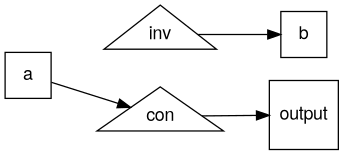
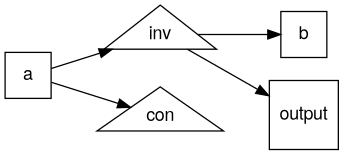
none -> (76, 61)
(229, 116) -> (222, 69)
